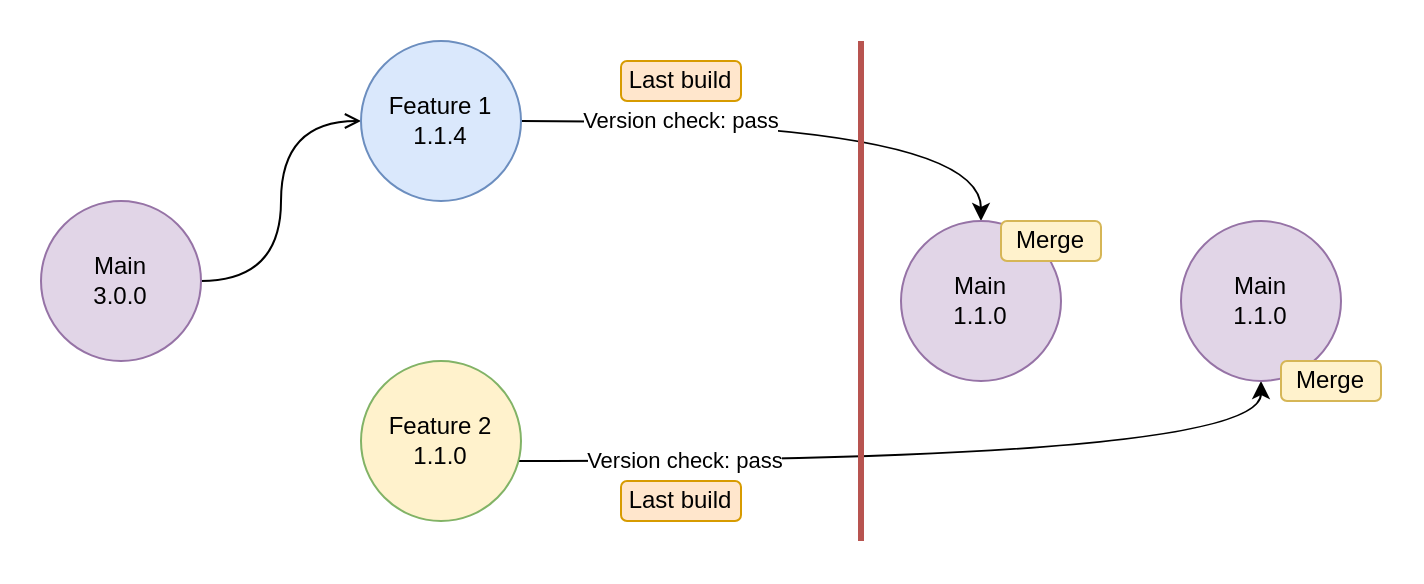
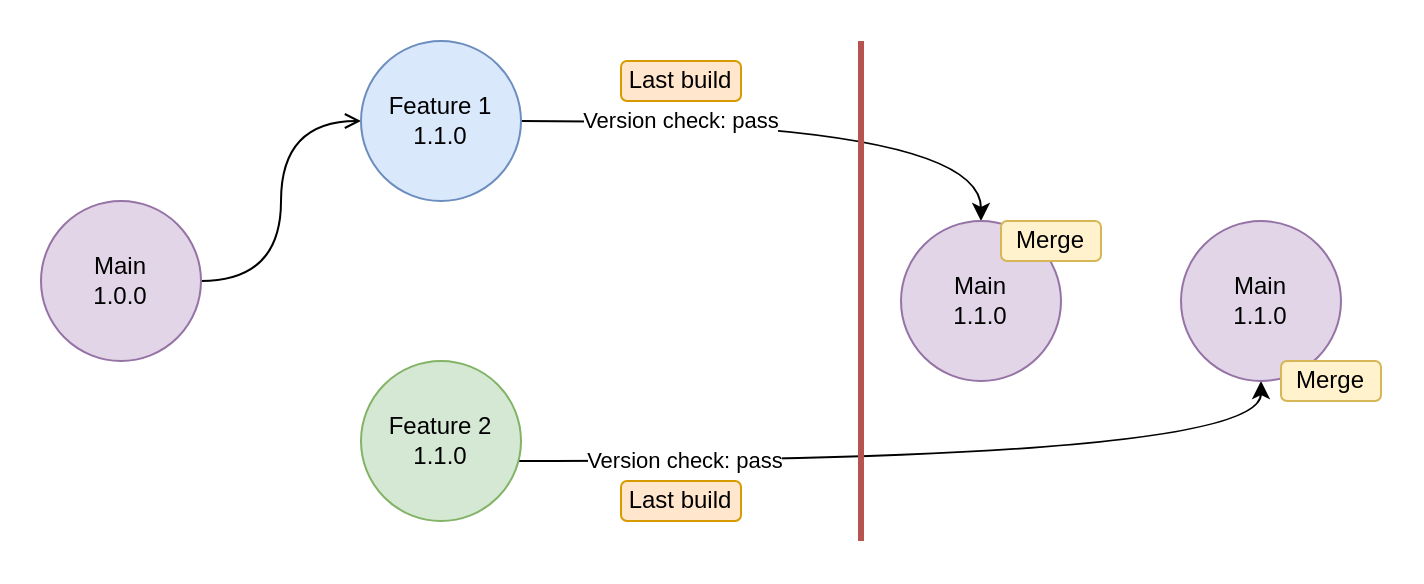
(441, 121) -> (441, 121)
(121, 281) -> (121, 281)
(441, 441) -> (441, 441)
